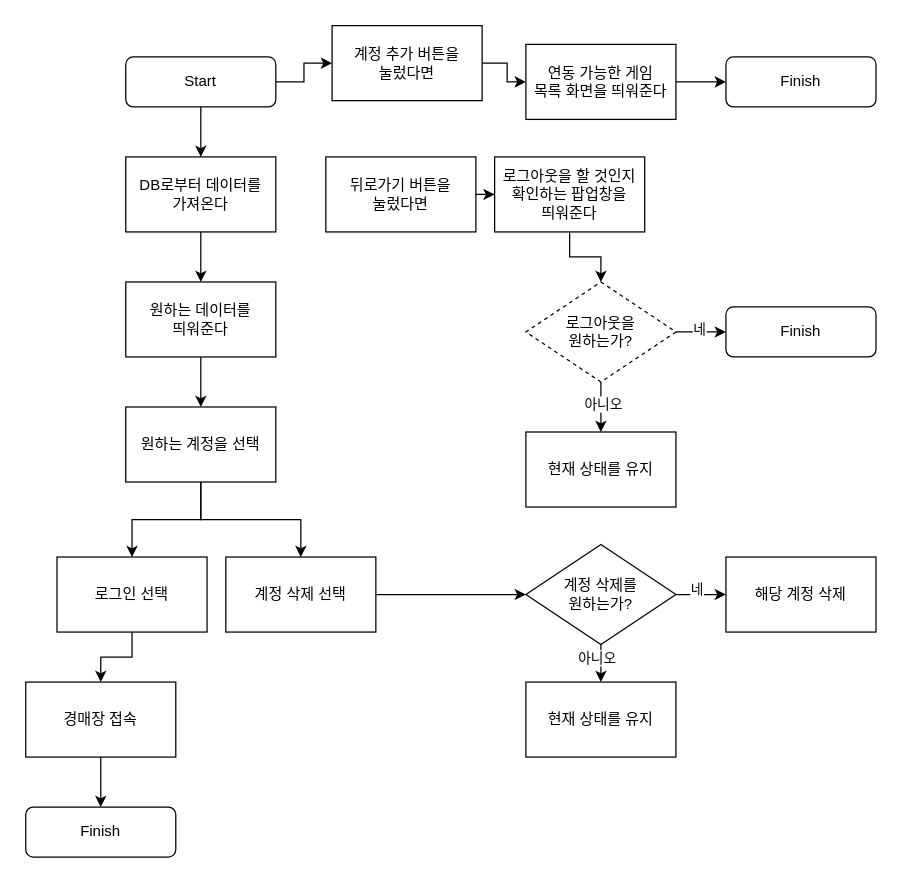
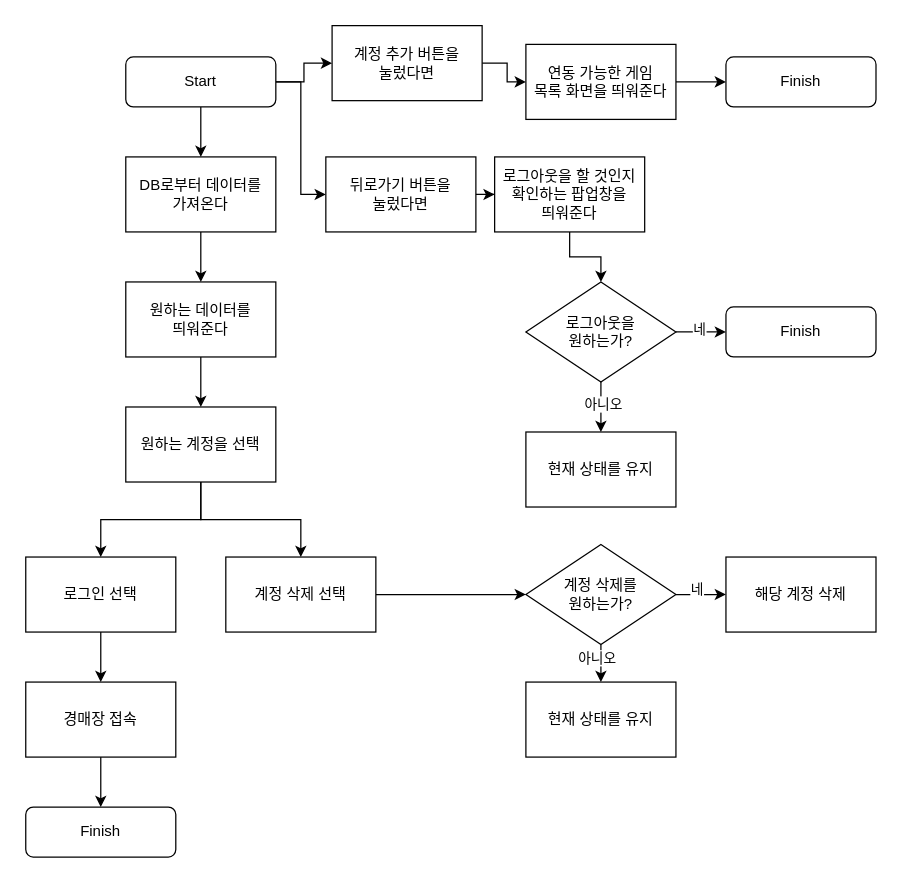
none -> (301, 147)
(601, 332) -> (601, 332)
(132, 594) -> (101, 594)
